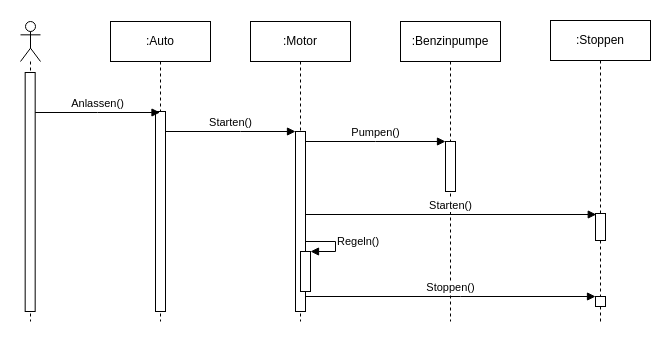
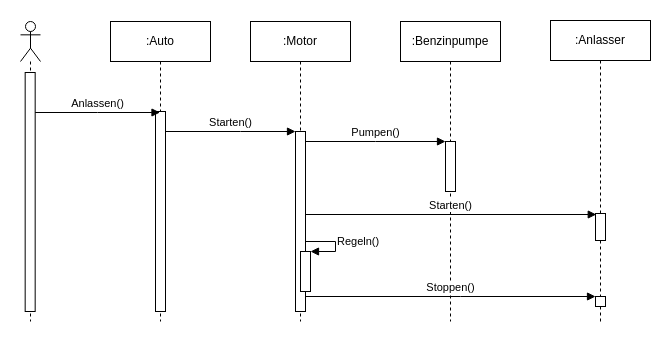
(601, 41) -> (601, 41)
